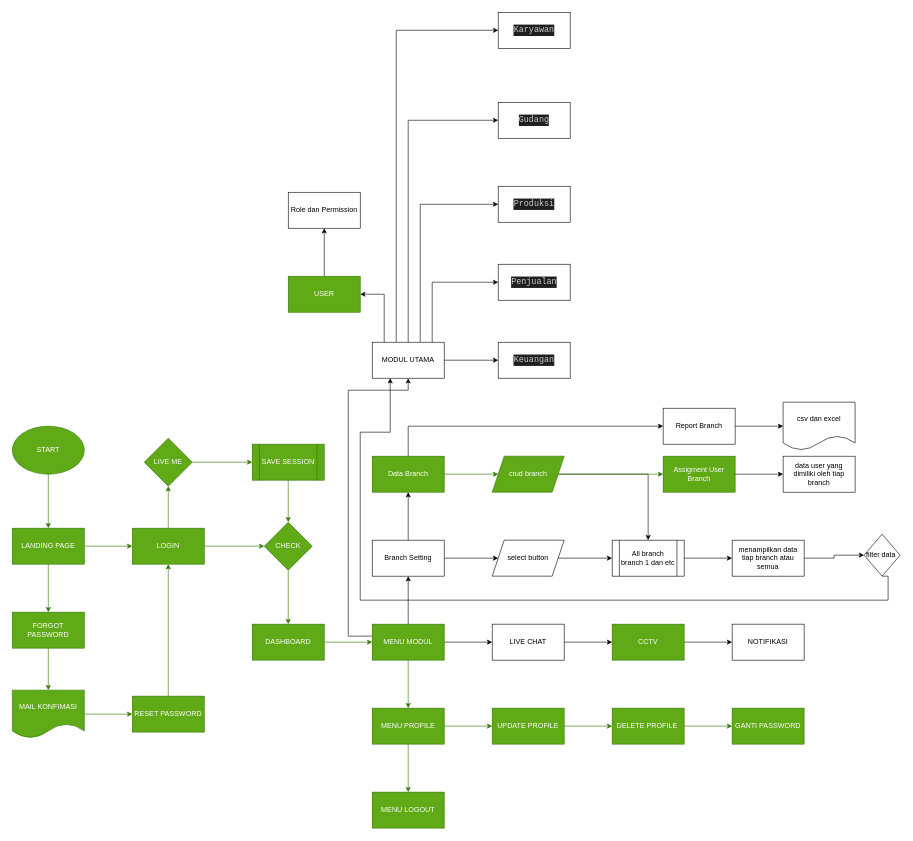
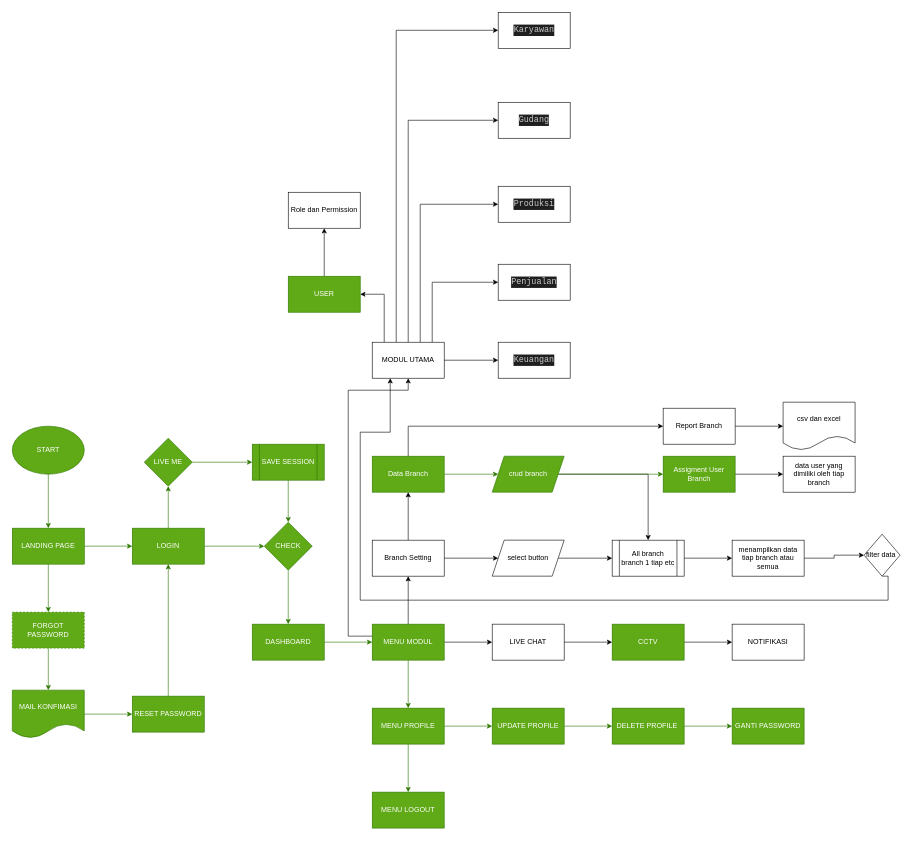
(648, 558) -> (648, 558)
(48, 630) -> (48, 630)
